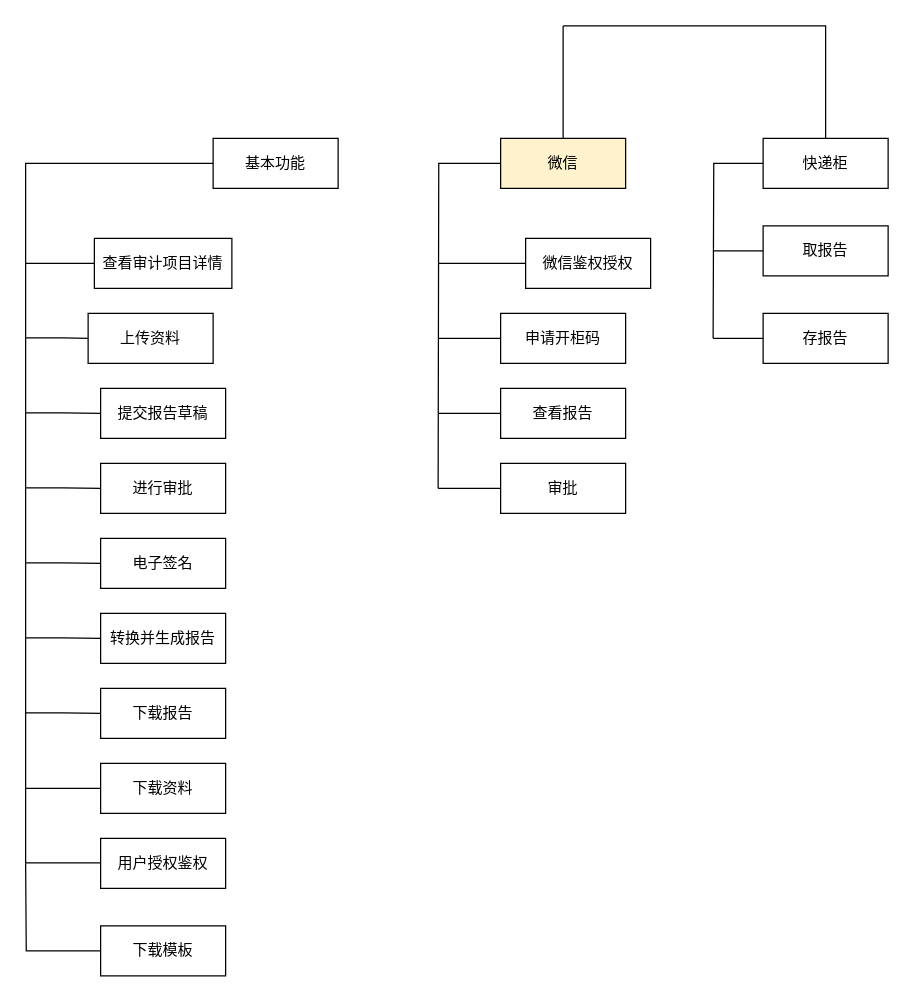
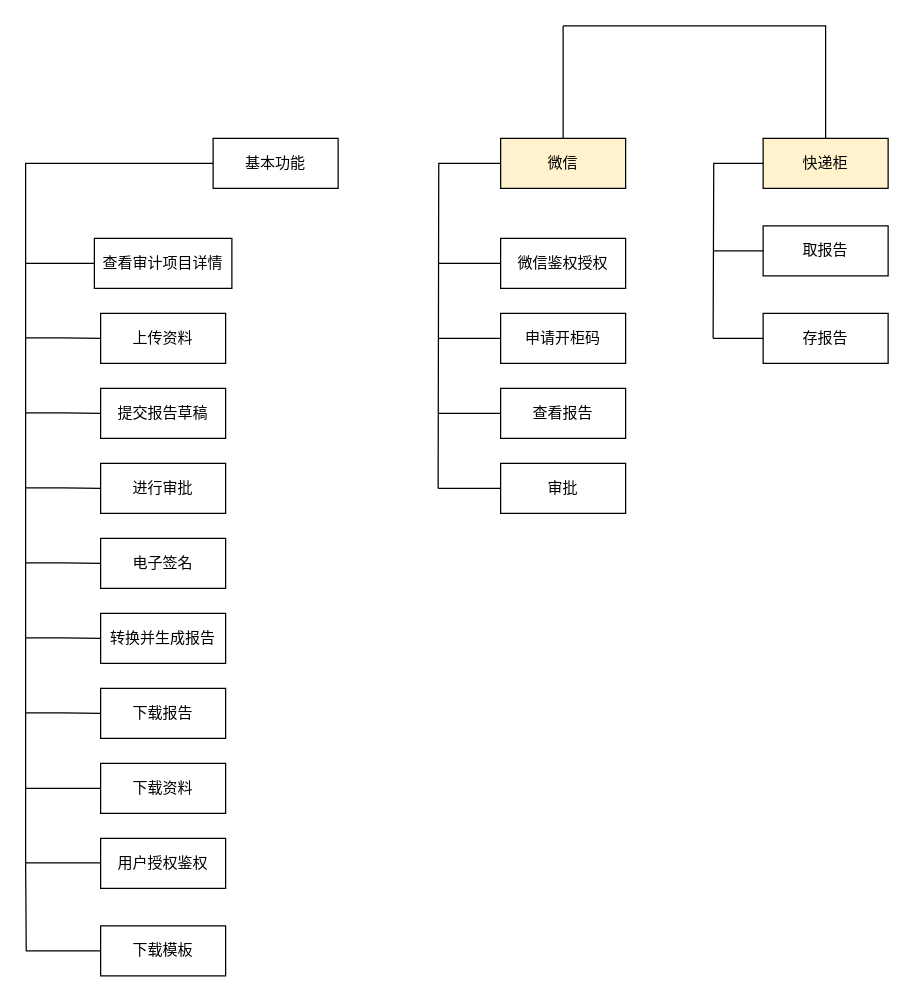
(826, 163) -> (826, 163)
(588, 263) -> (563, 263)
(151, 338) -> (163, 338)
